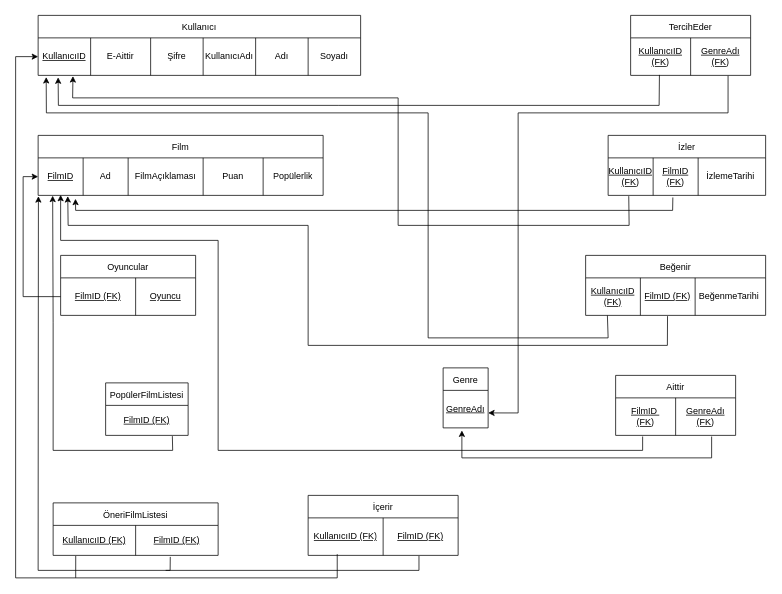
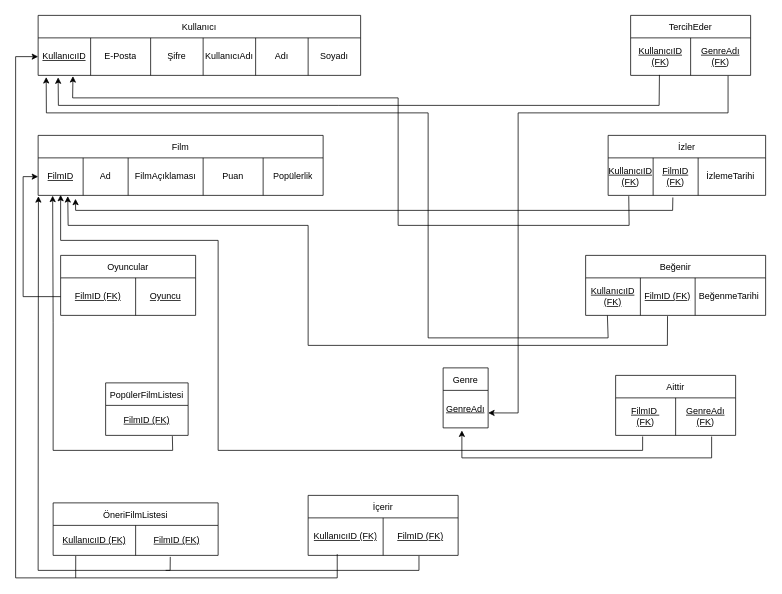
(120, 57) -> (120, 57)
